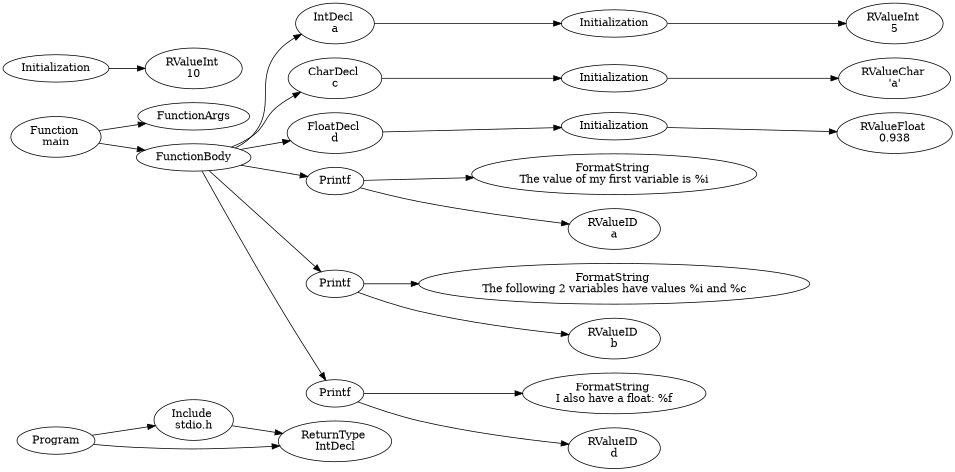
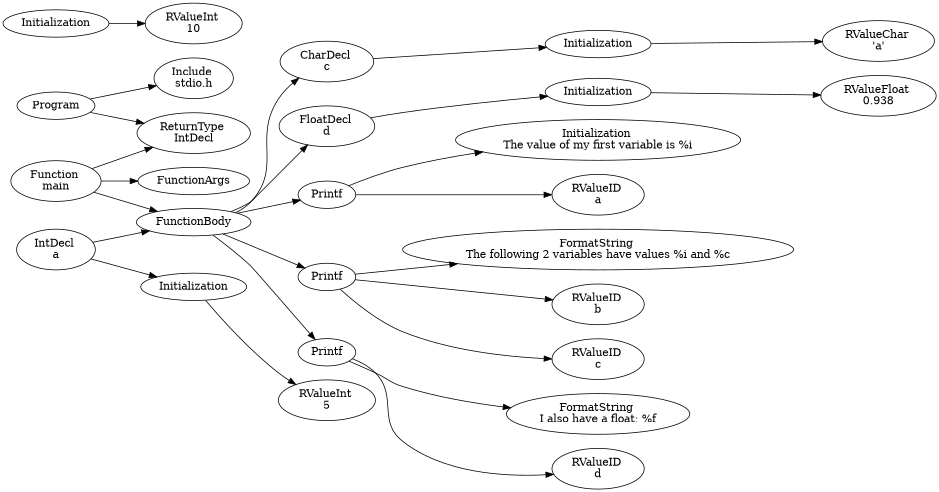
(265, 93) -> (117, 237)
(614, 174) -> (598, 140)
none -> (598, 359)
(254, 429) -> (119, 159)
